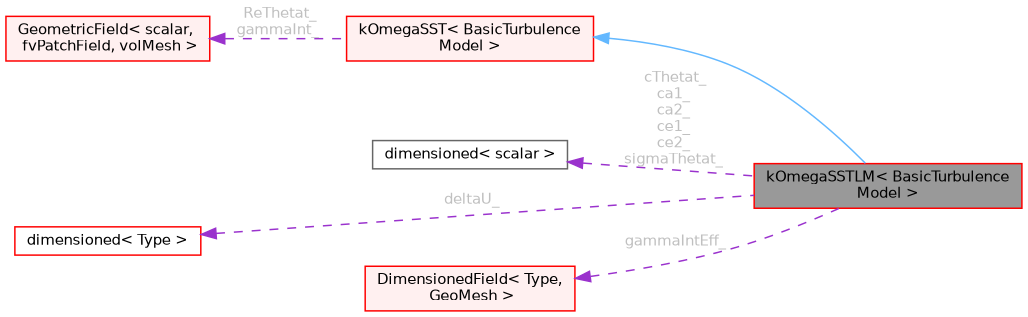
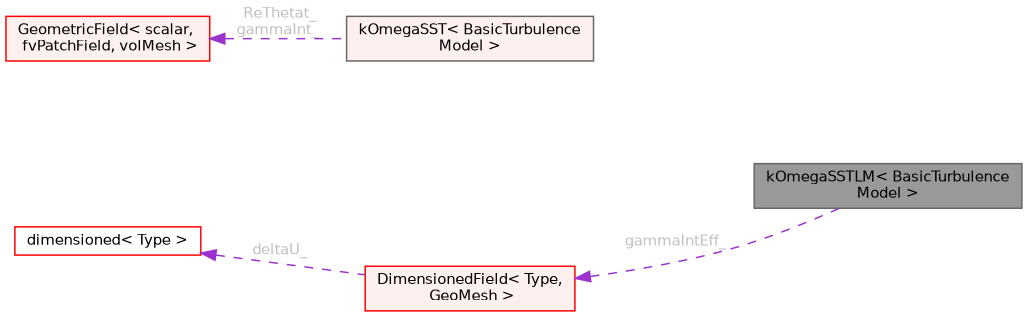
(470, 39) -> (470, 39)
(750, 74) -> none
(470, 155) -> none
(888, 186) -> (888, 186)
(485, 214) -> (291, 265)
